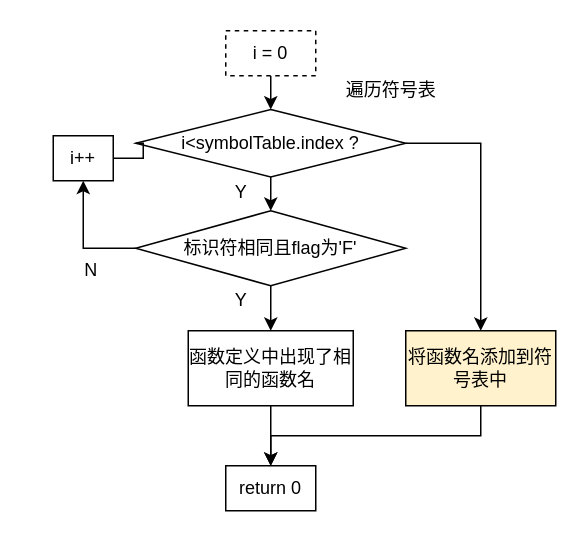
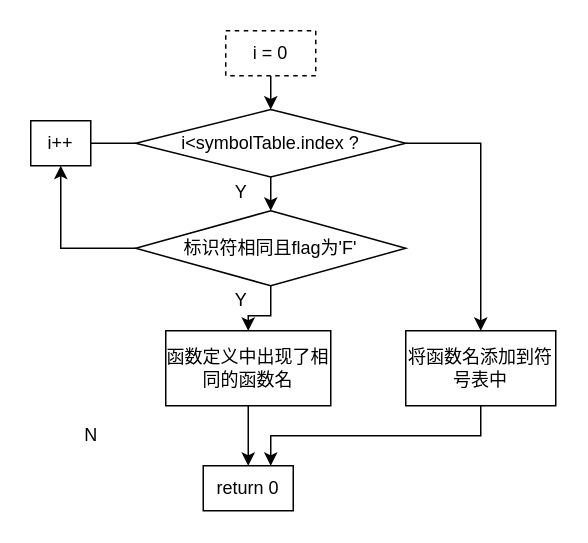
(391, 91) -> none
(83, 158) -> (61, 143)
(91, 271) -> (91, 436)
(271, 368) -> (248, 368)
(481, 368) -> (481, 368)
(271, 488) -> (248, 488)
